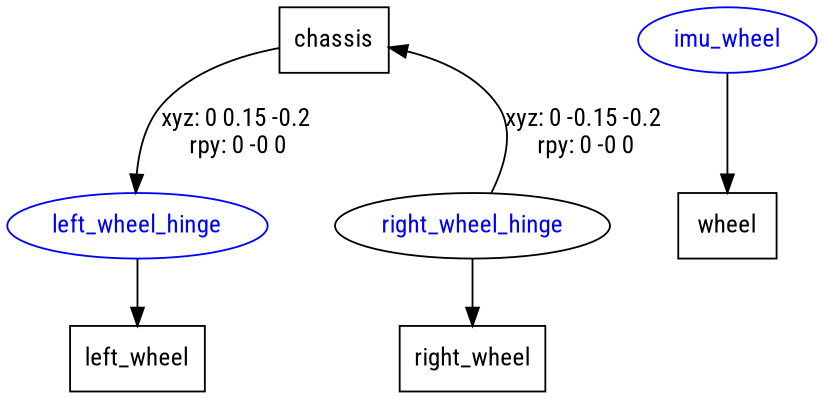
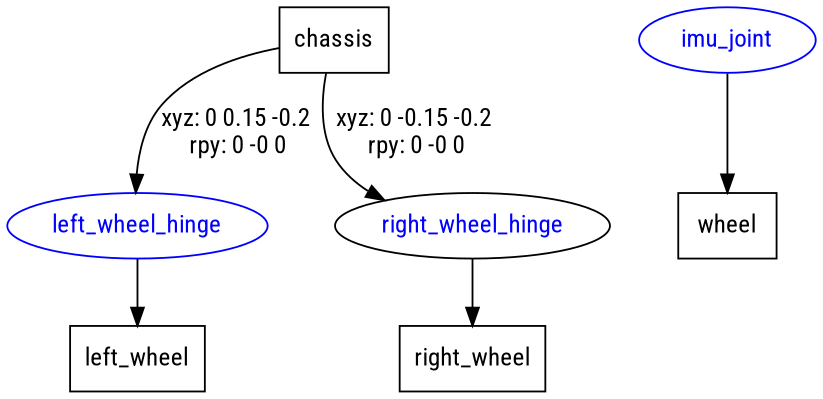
(727, 40) -> (727, 40)
(493, 99) -> (327, 140)
